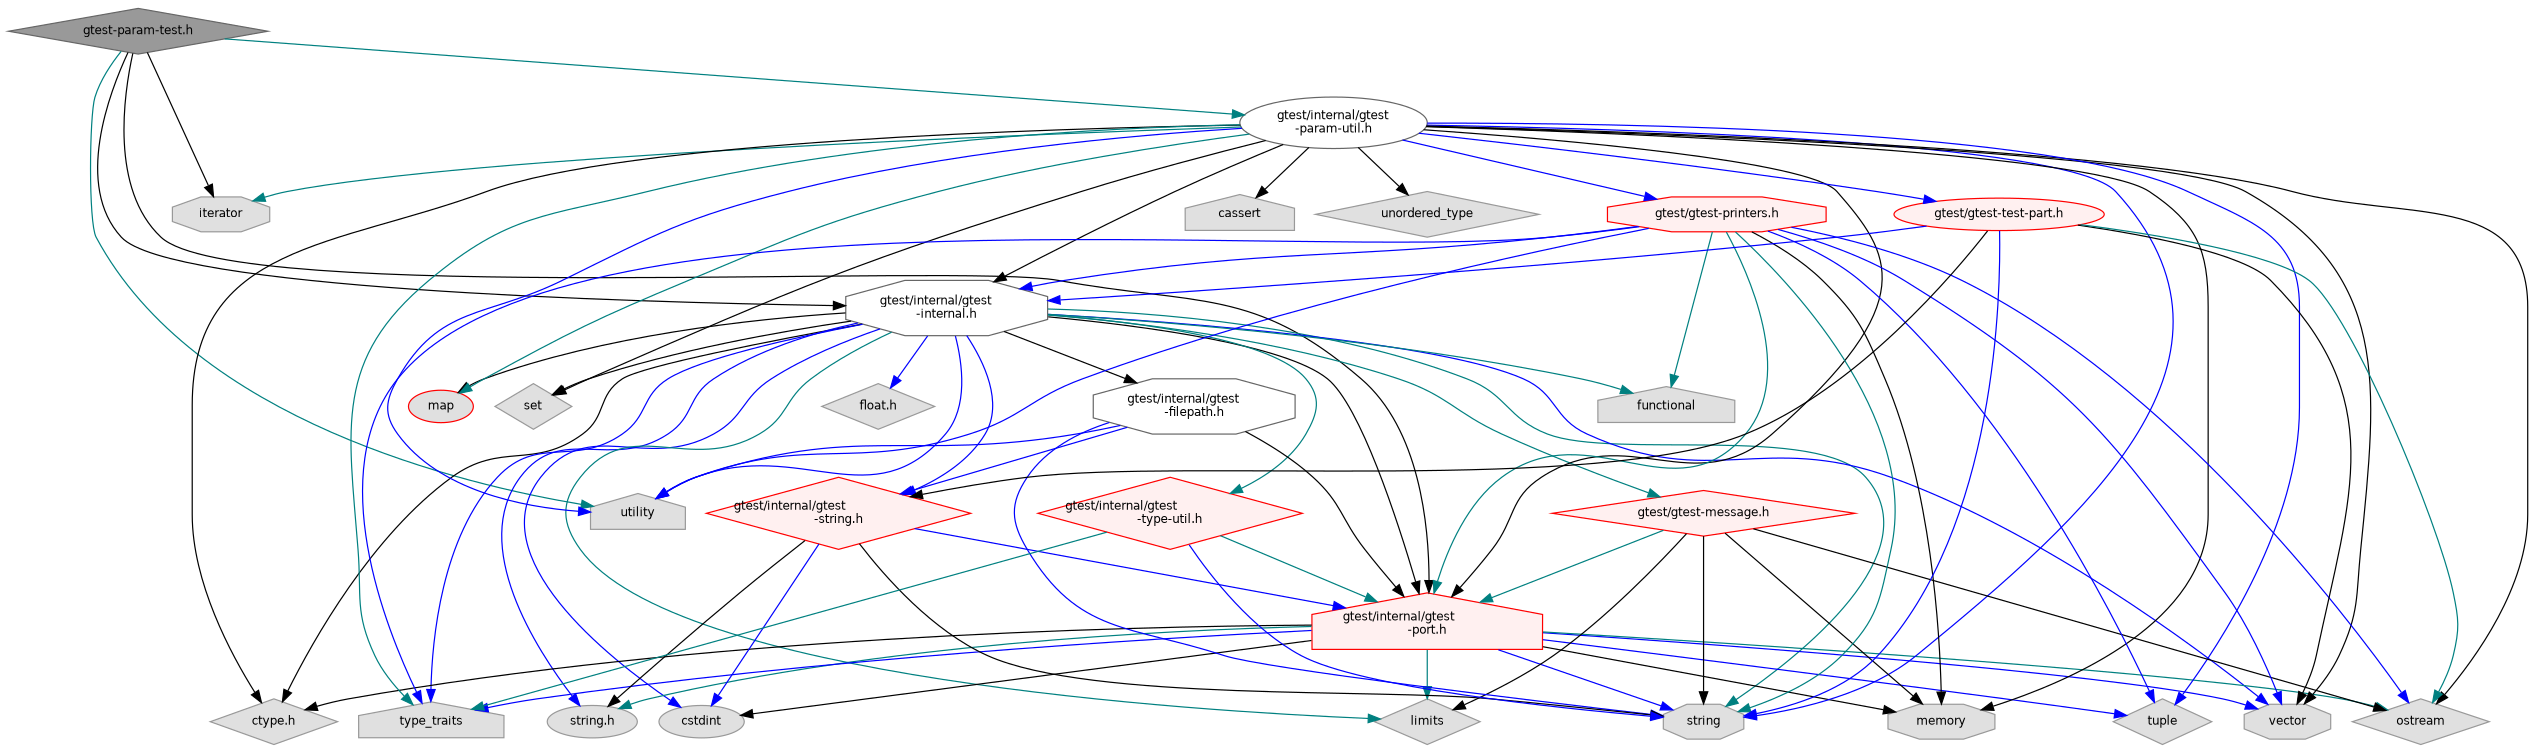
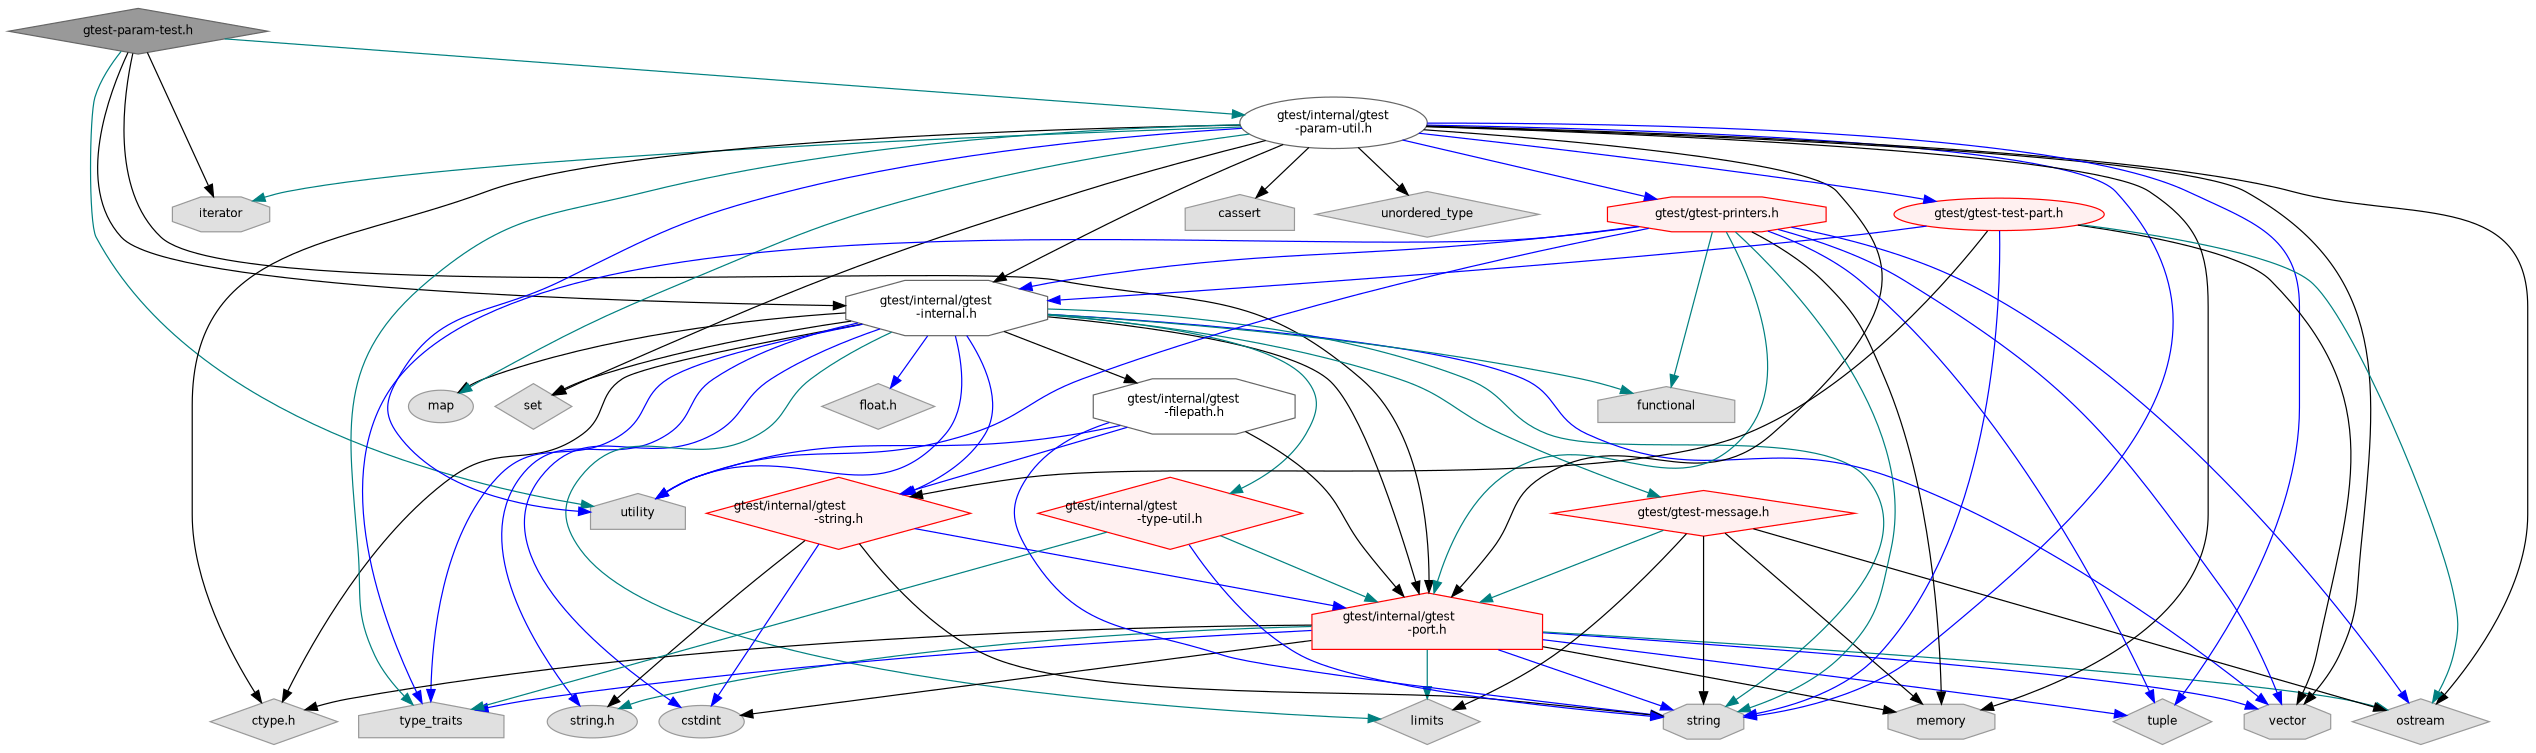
(441, 406) -> (441, 406)
